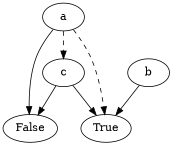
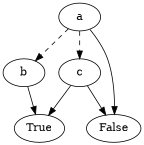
(94, 66) -> (55, 42)
